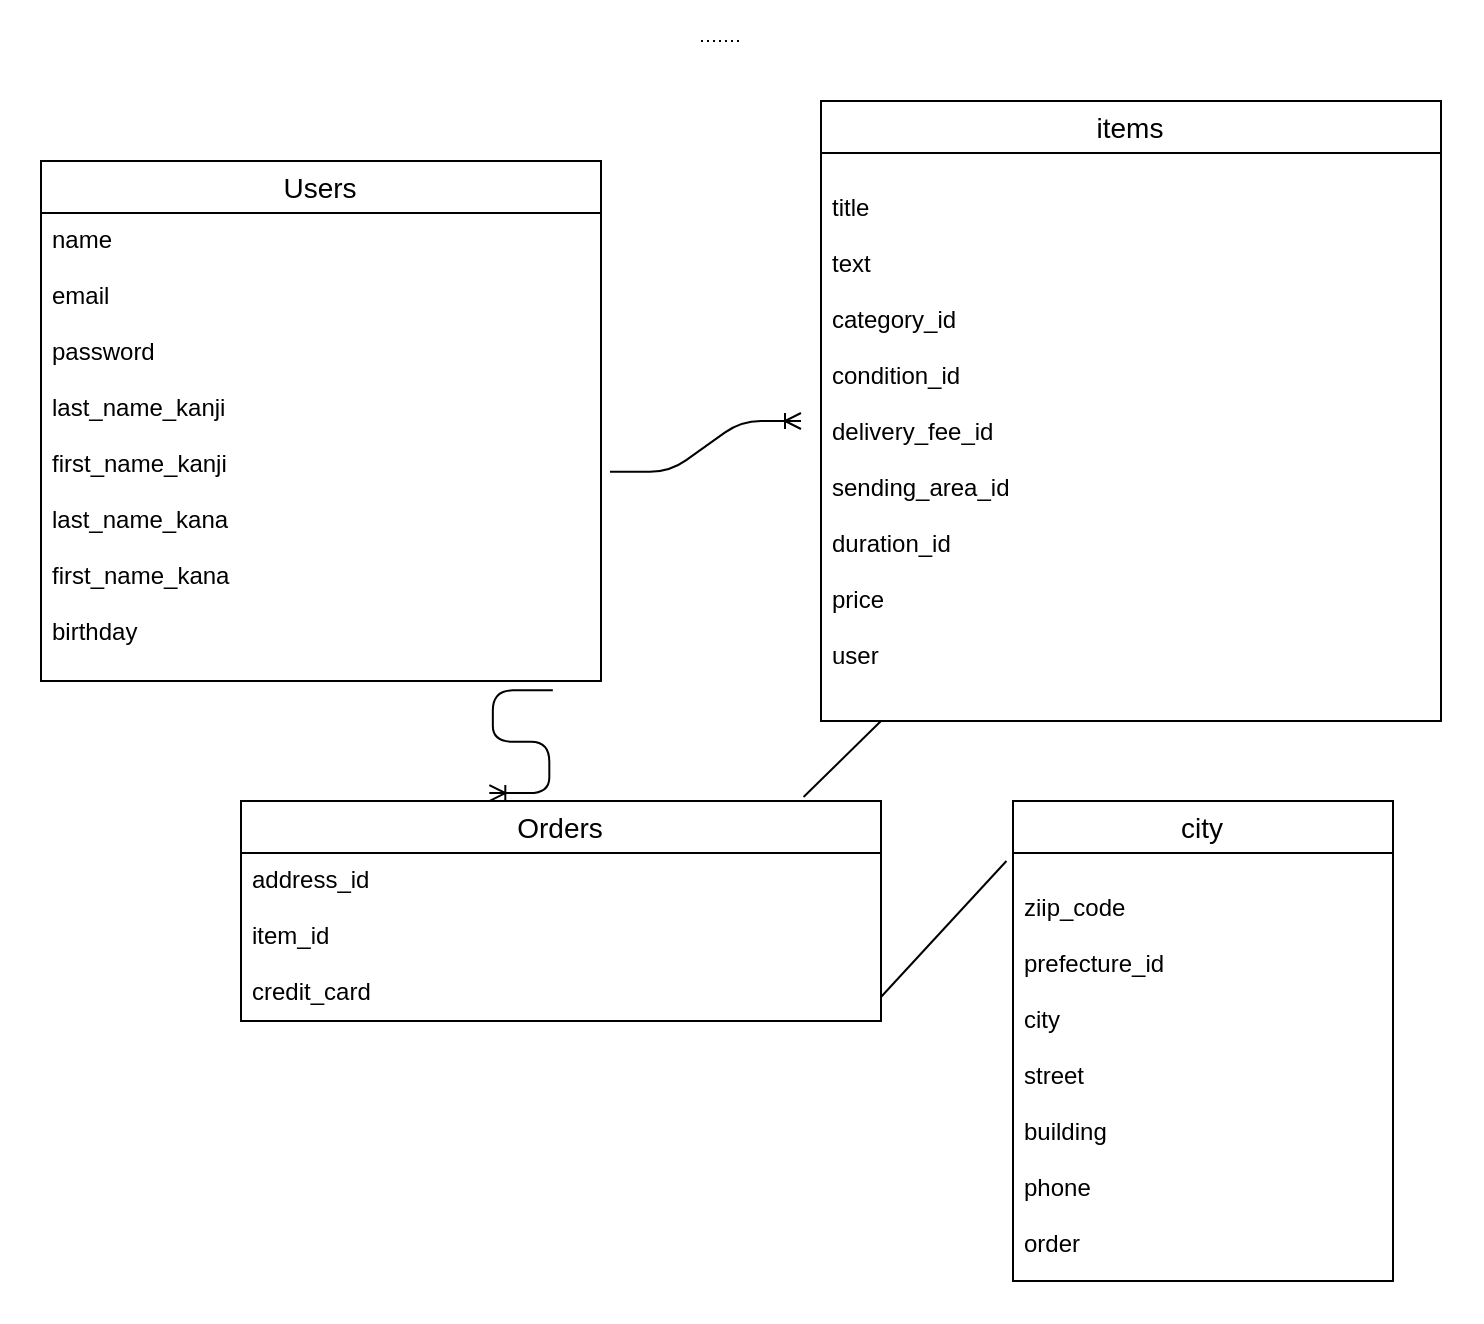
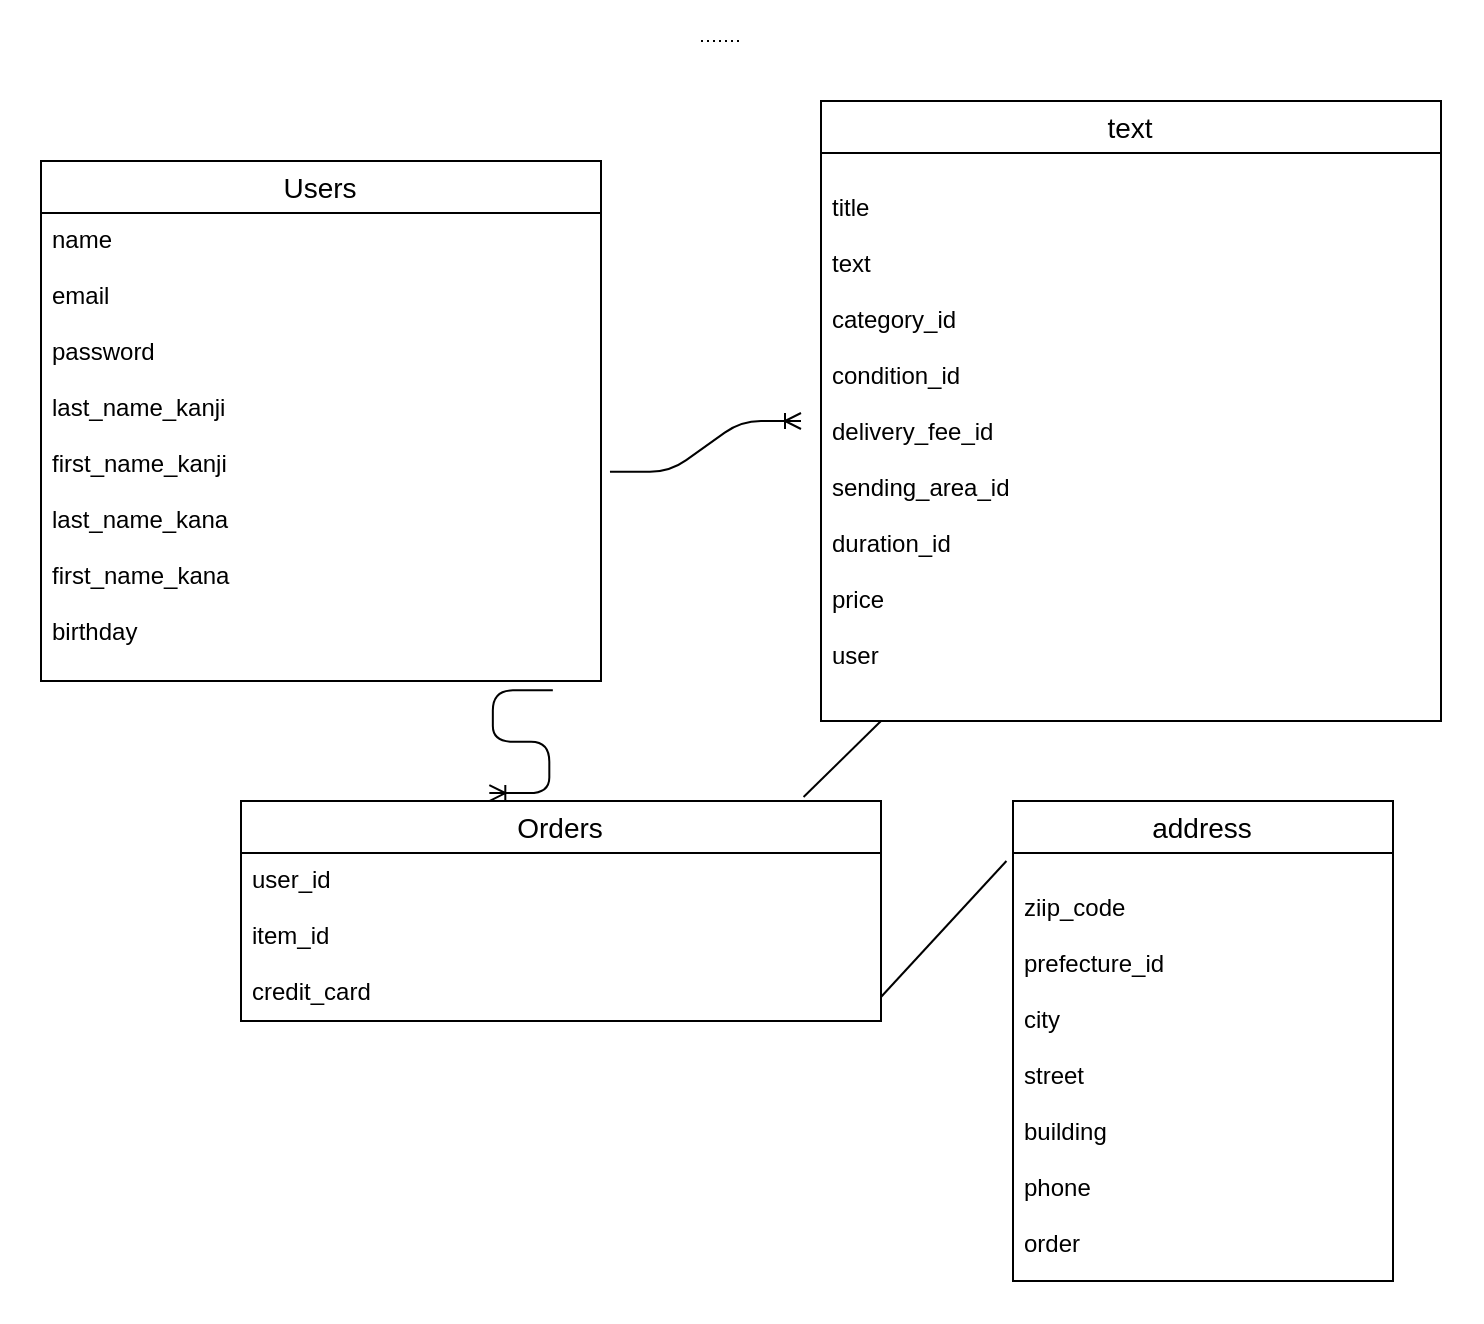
(1130, 129) -> (1130, 129)
(1202, 829) -> (1202, 829)
(316, 880) -> (296, 880)
